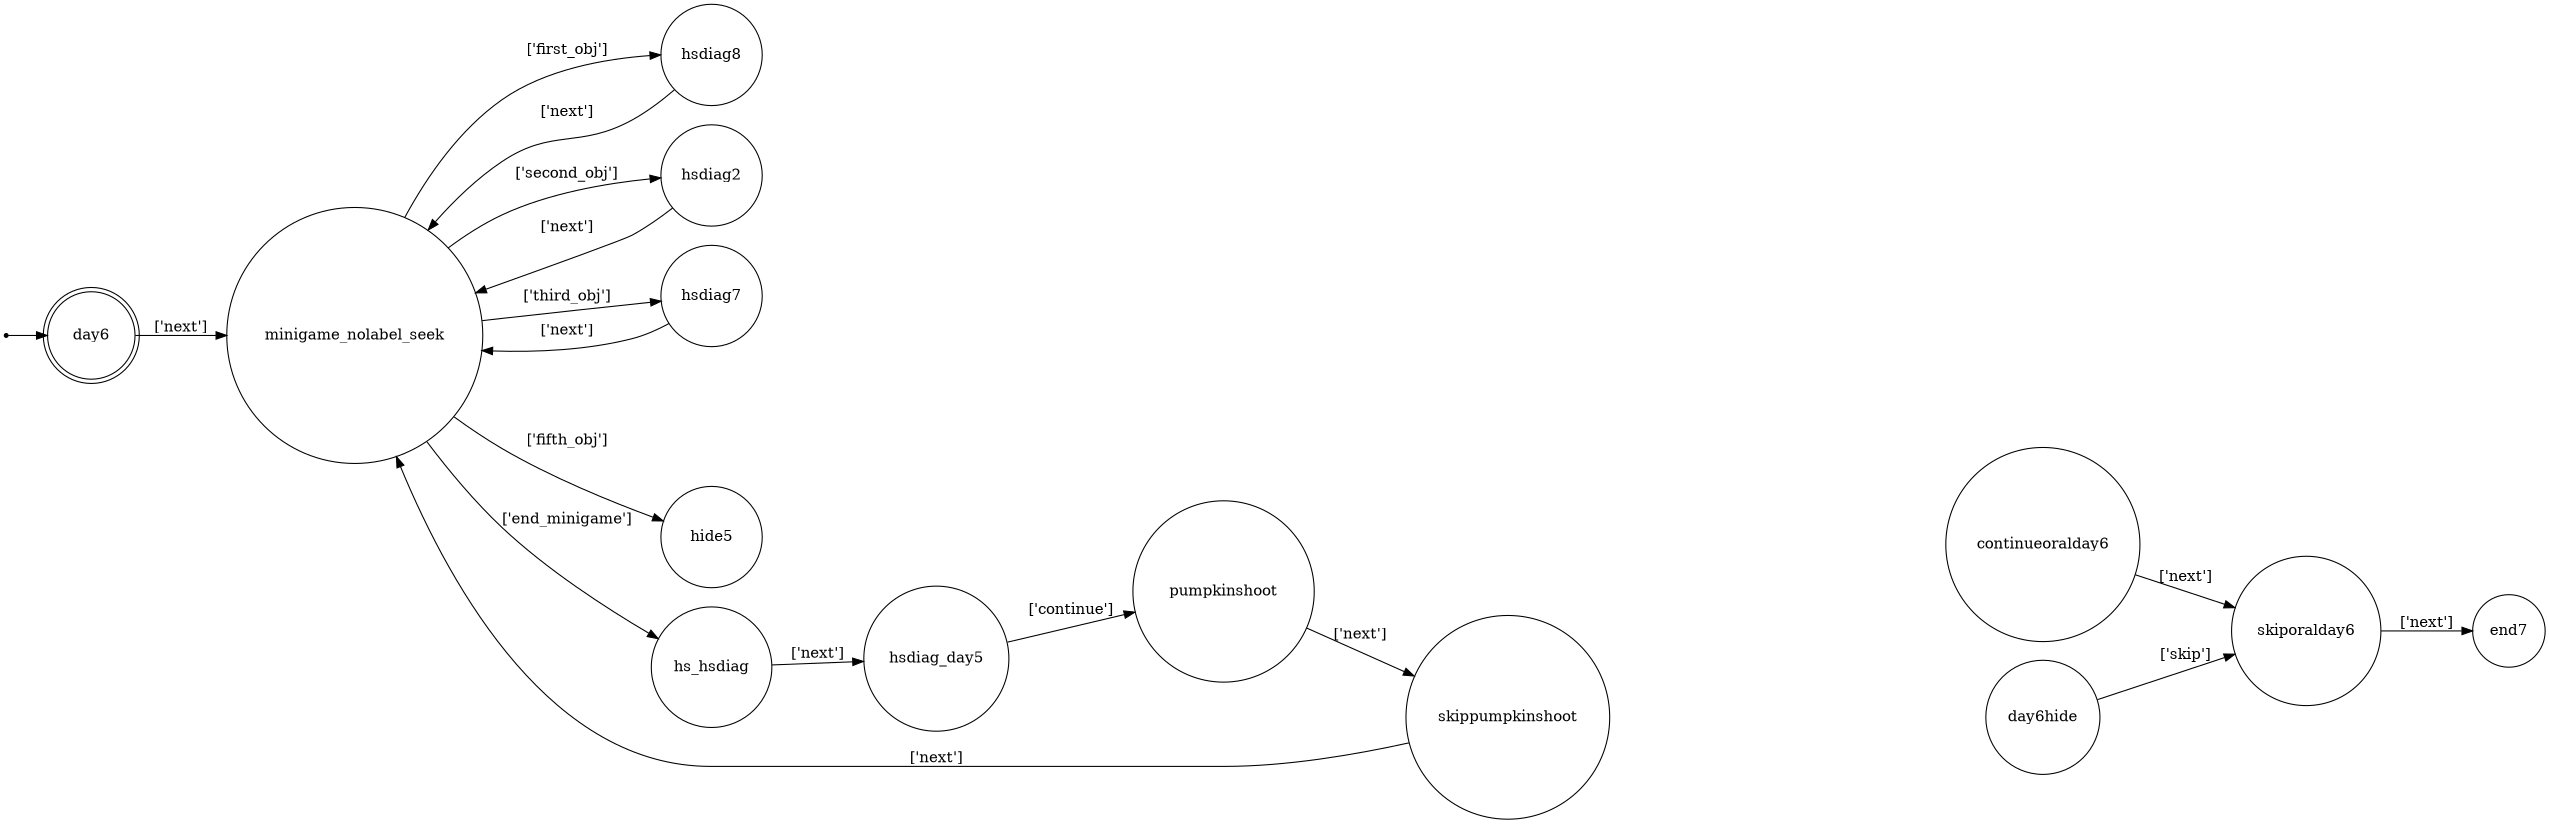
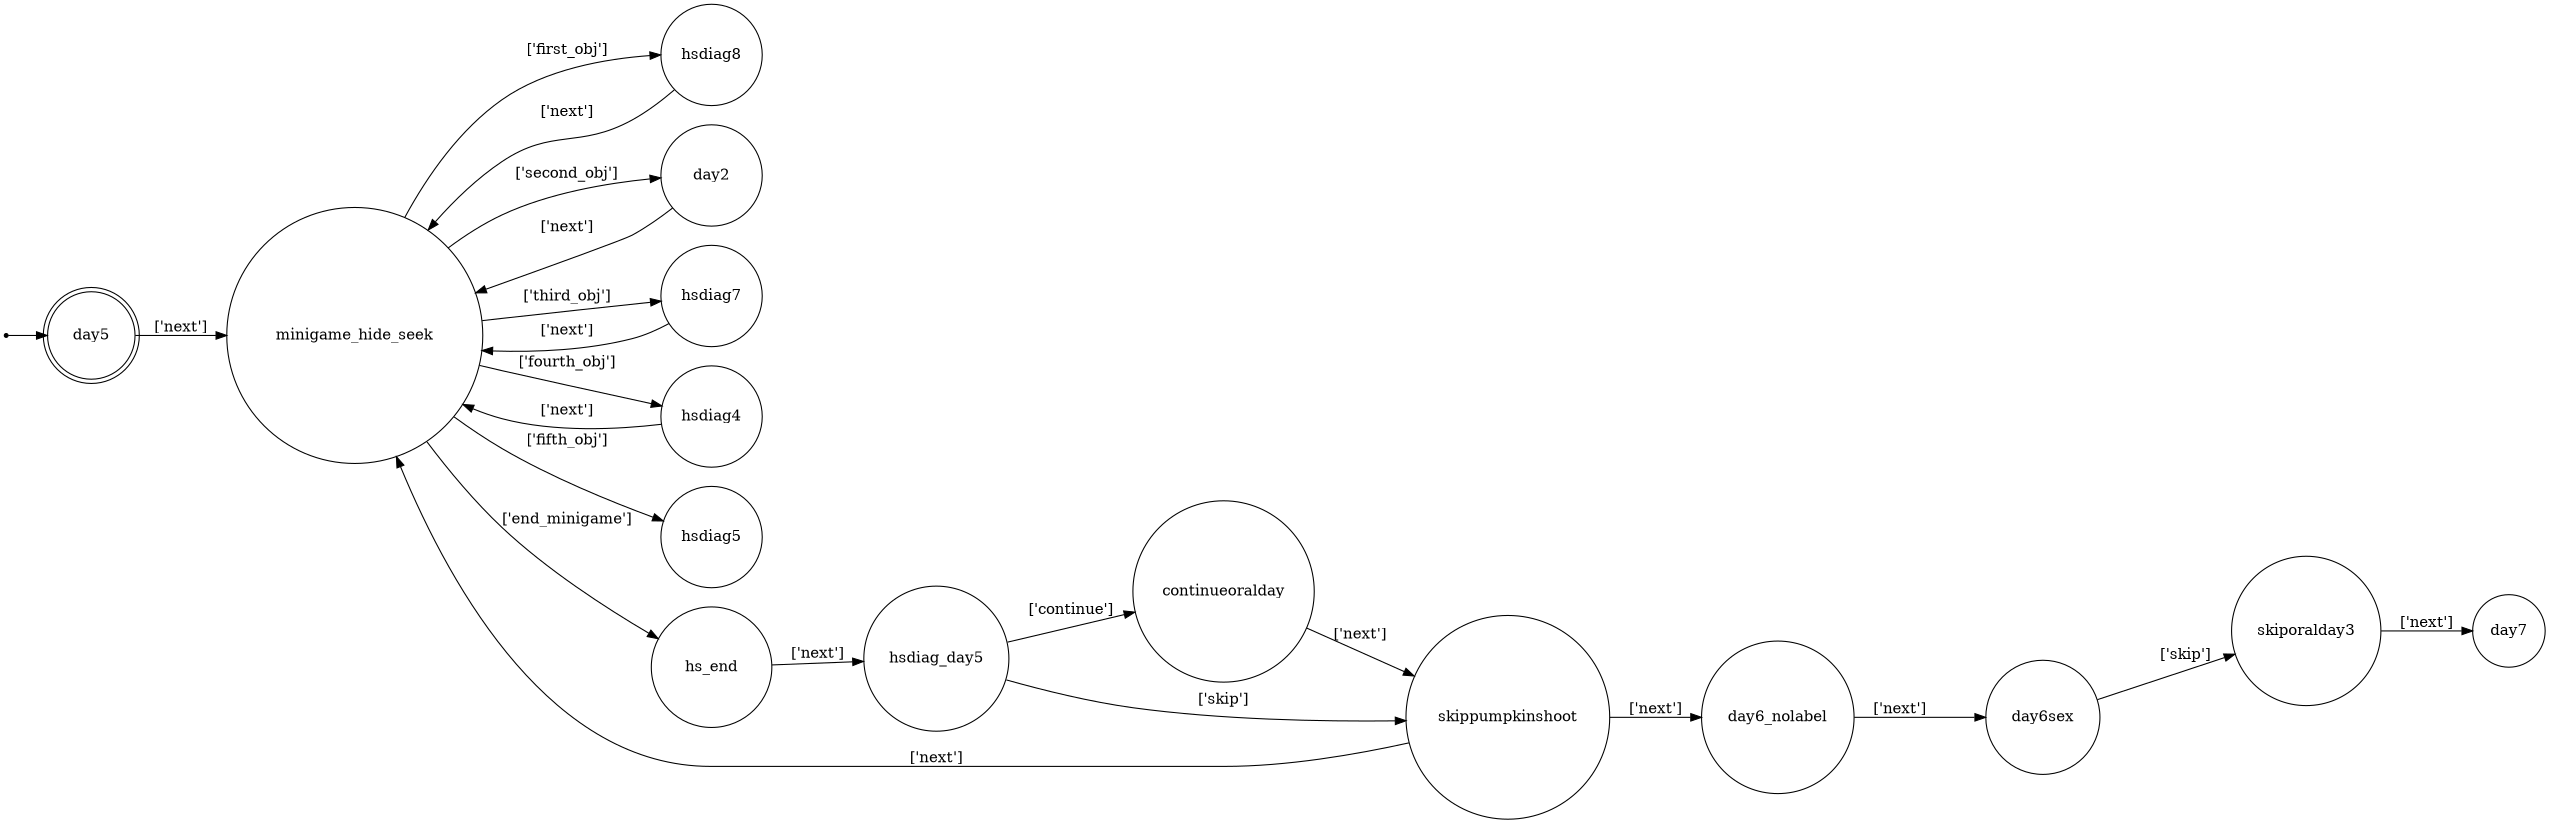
(712, 175) -> (712, 175)
(91, 335) -> (91, 335)
(355, 335) -> (355, 335)
none -> (712, 417)
(712, 537) -> (712, 537)
(2043, 545) -> none
(1224, 591) -> (1224, 591)
(2306, 631) -> (2306, 631)
(2509, 631) -> (2509, 631)
(712, 667) -> (712, 667)
none -> (1199, 715)
none -> (1778, 717)
(2043, 717) -> (2043, 717)
